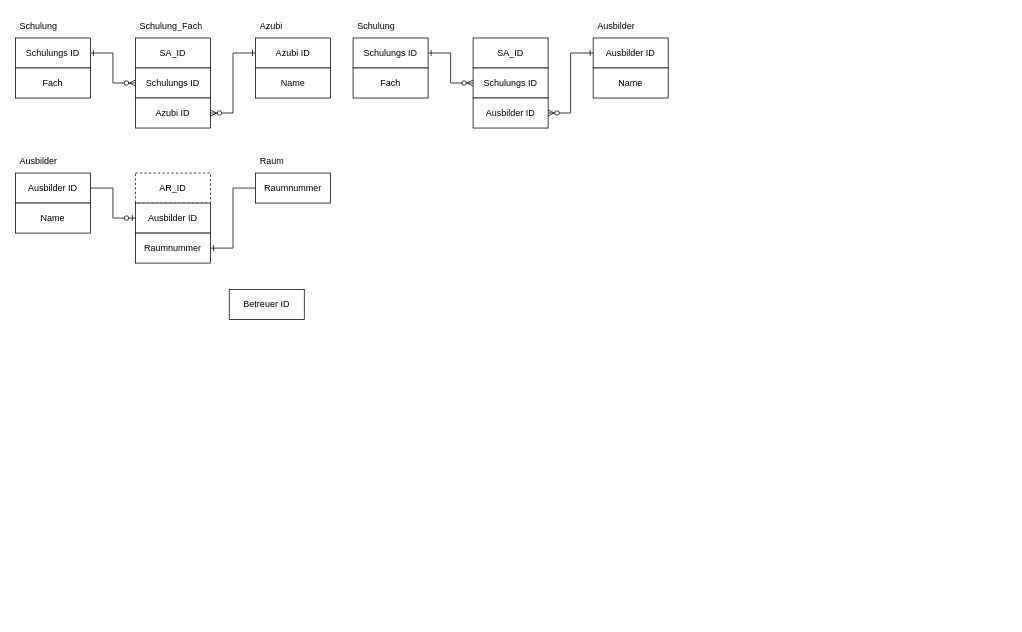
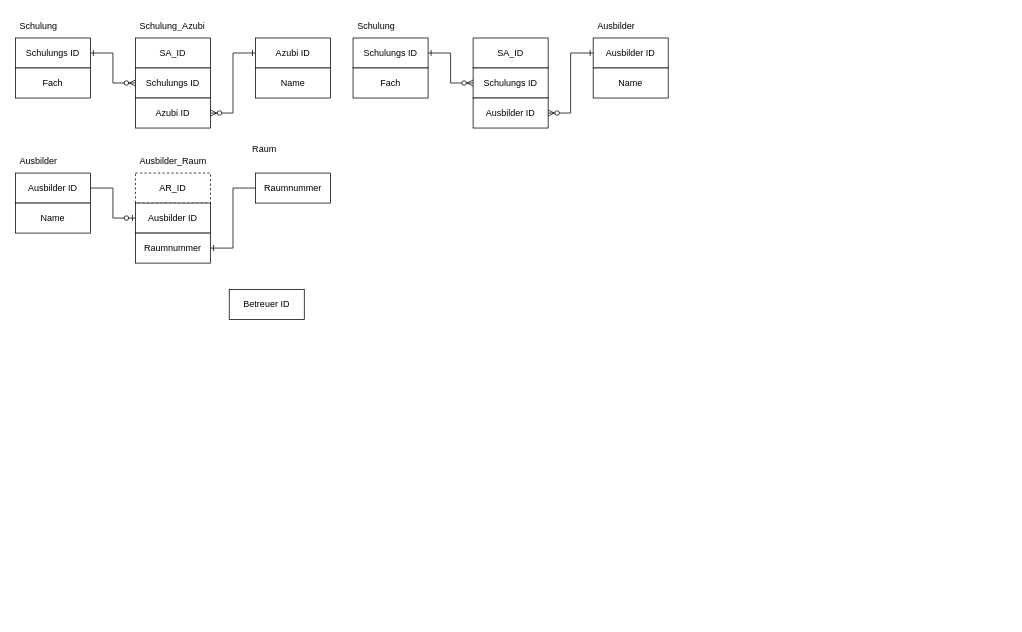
(171, 26) -> (173, 26)
(293, 27) -> none
none -> (180, 162)
(293, 162) -> (285, 150)
